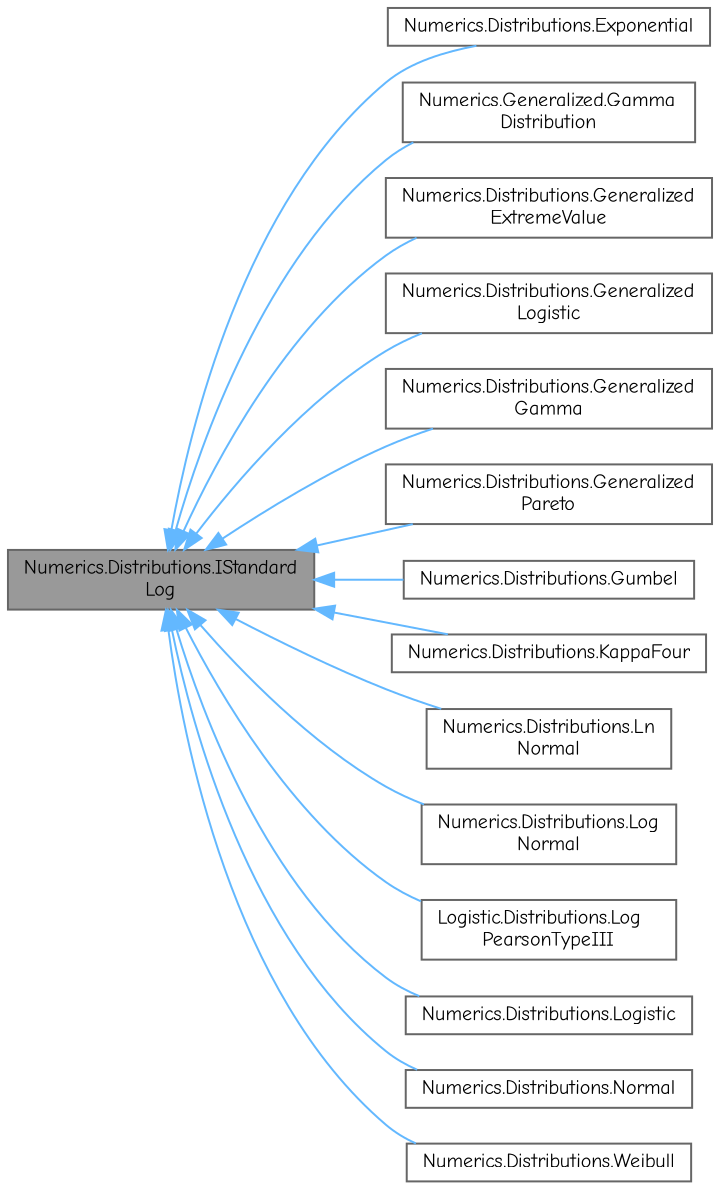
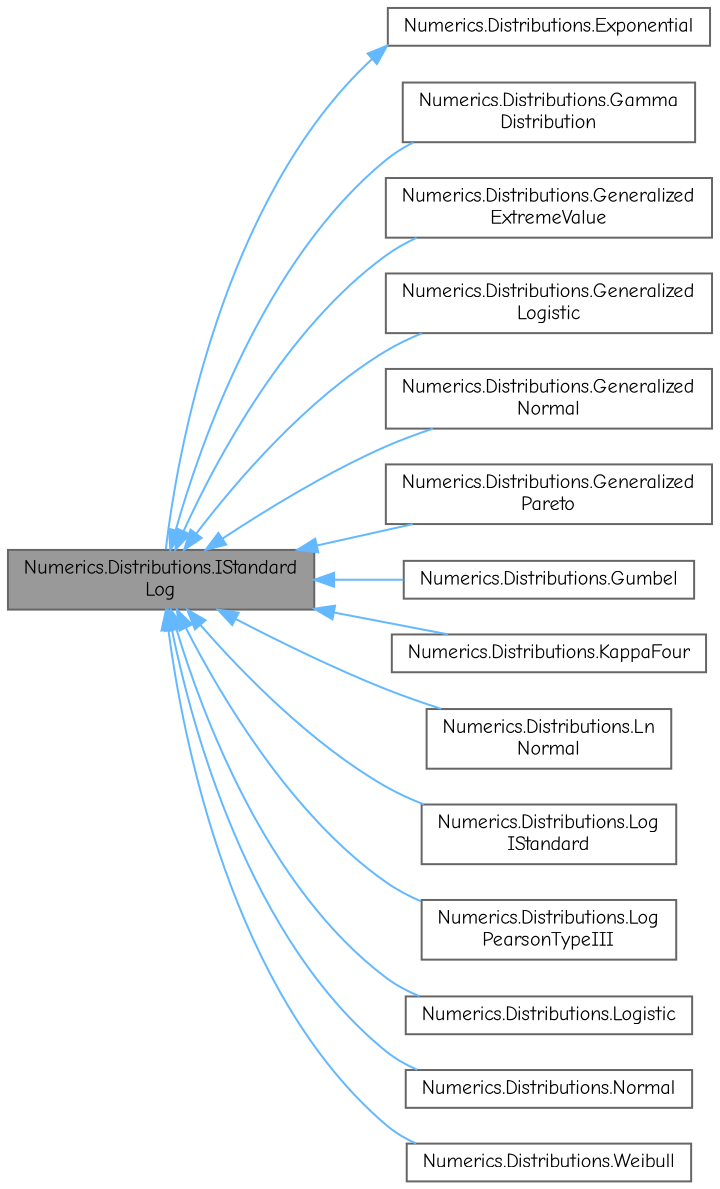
(549, 112) -> (549, 112)
(264, 243) -> (230, 287)
(549, 399) -> (549, 399)
(549, 834) -> (549, 834)
(549, 930) -> (549, 930)
